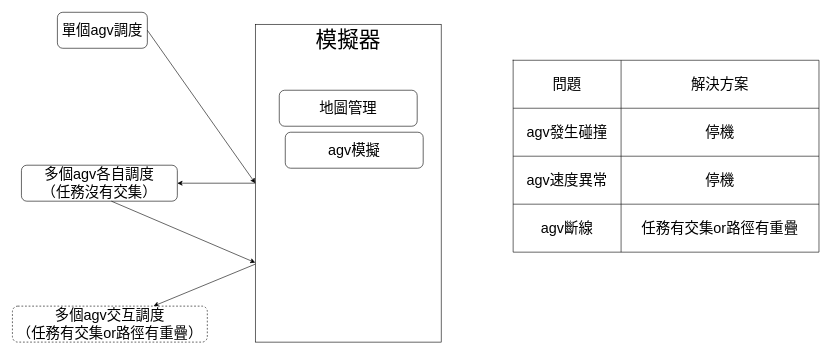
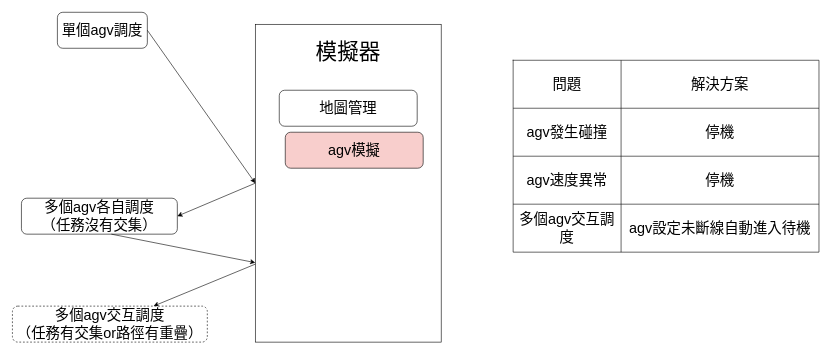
(348, 39) -> (348, 51)
(354, 150) -> (354, 150)
(99, 183) -> (99, 216)
(567, 228) -> (567, 228)
(720, 228) -> (720, 228)
